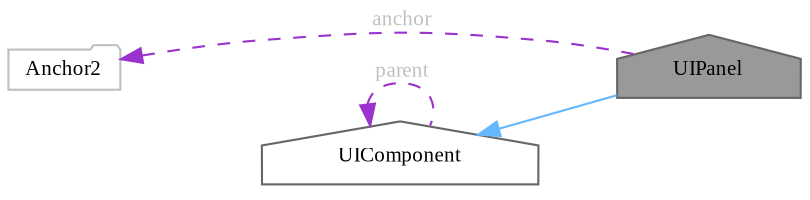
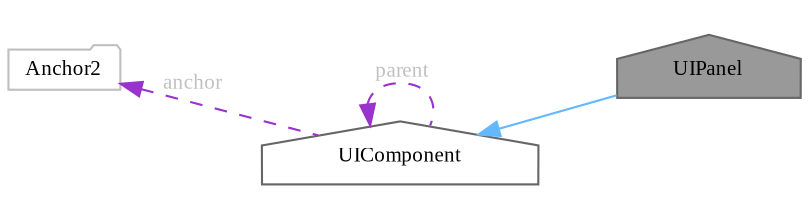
(388, 33) -> (230, 112)
